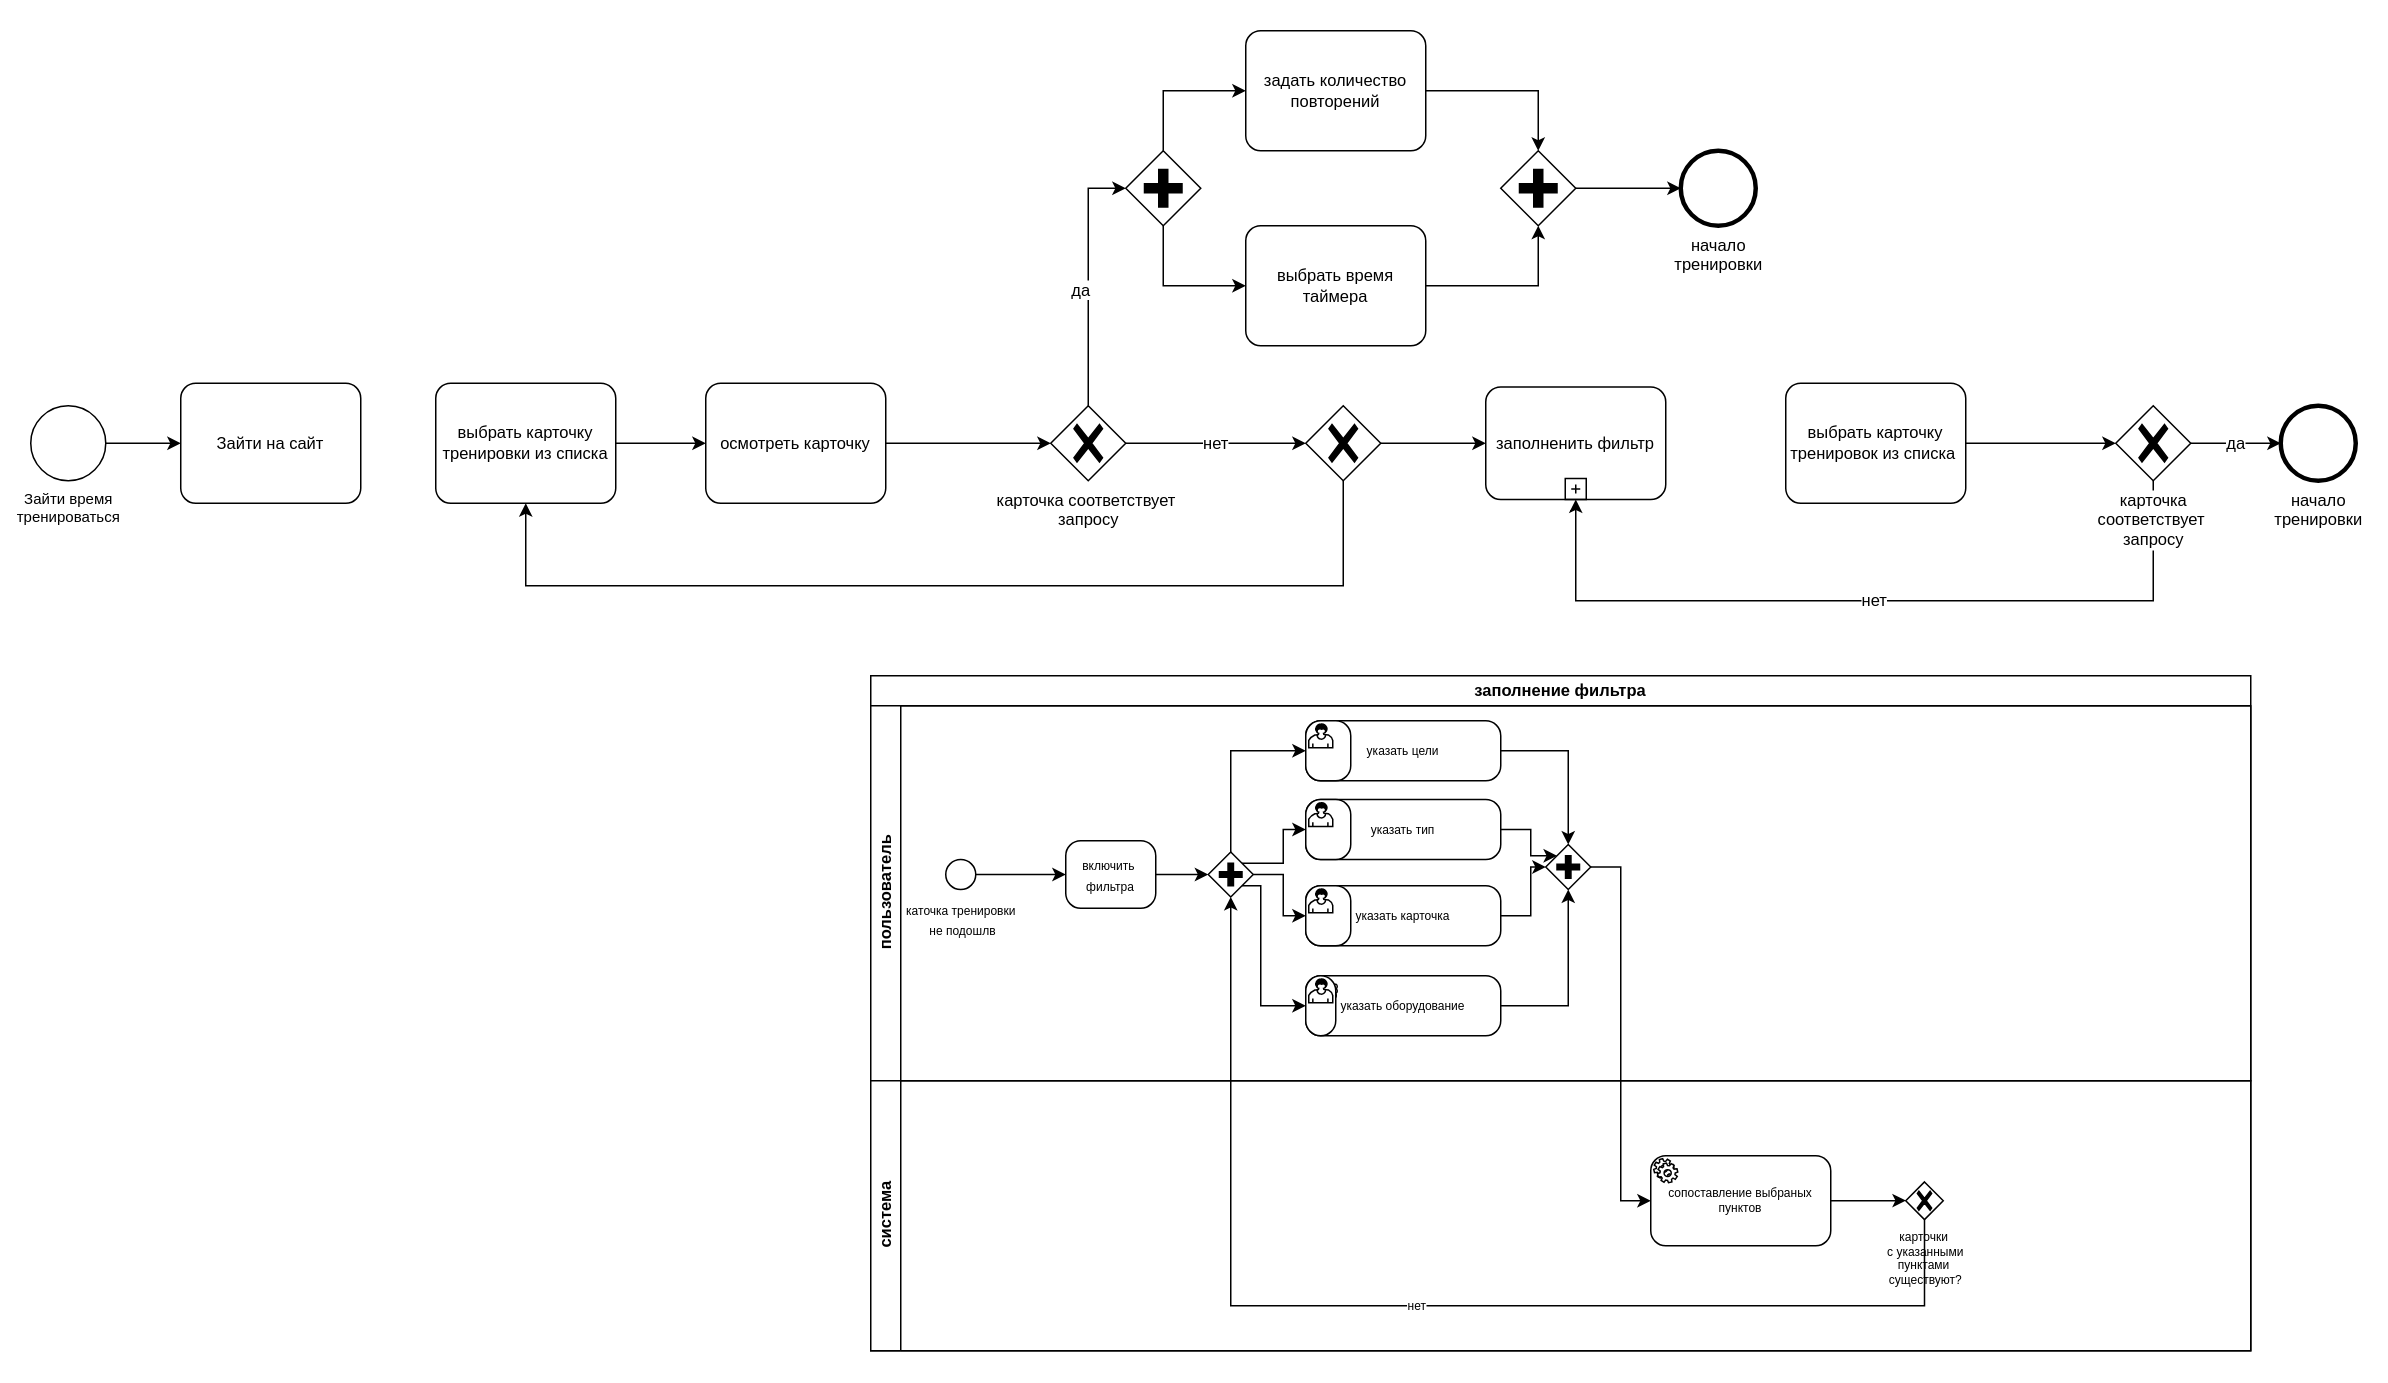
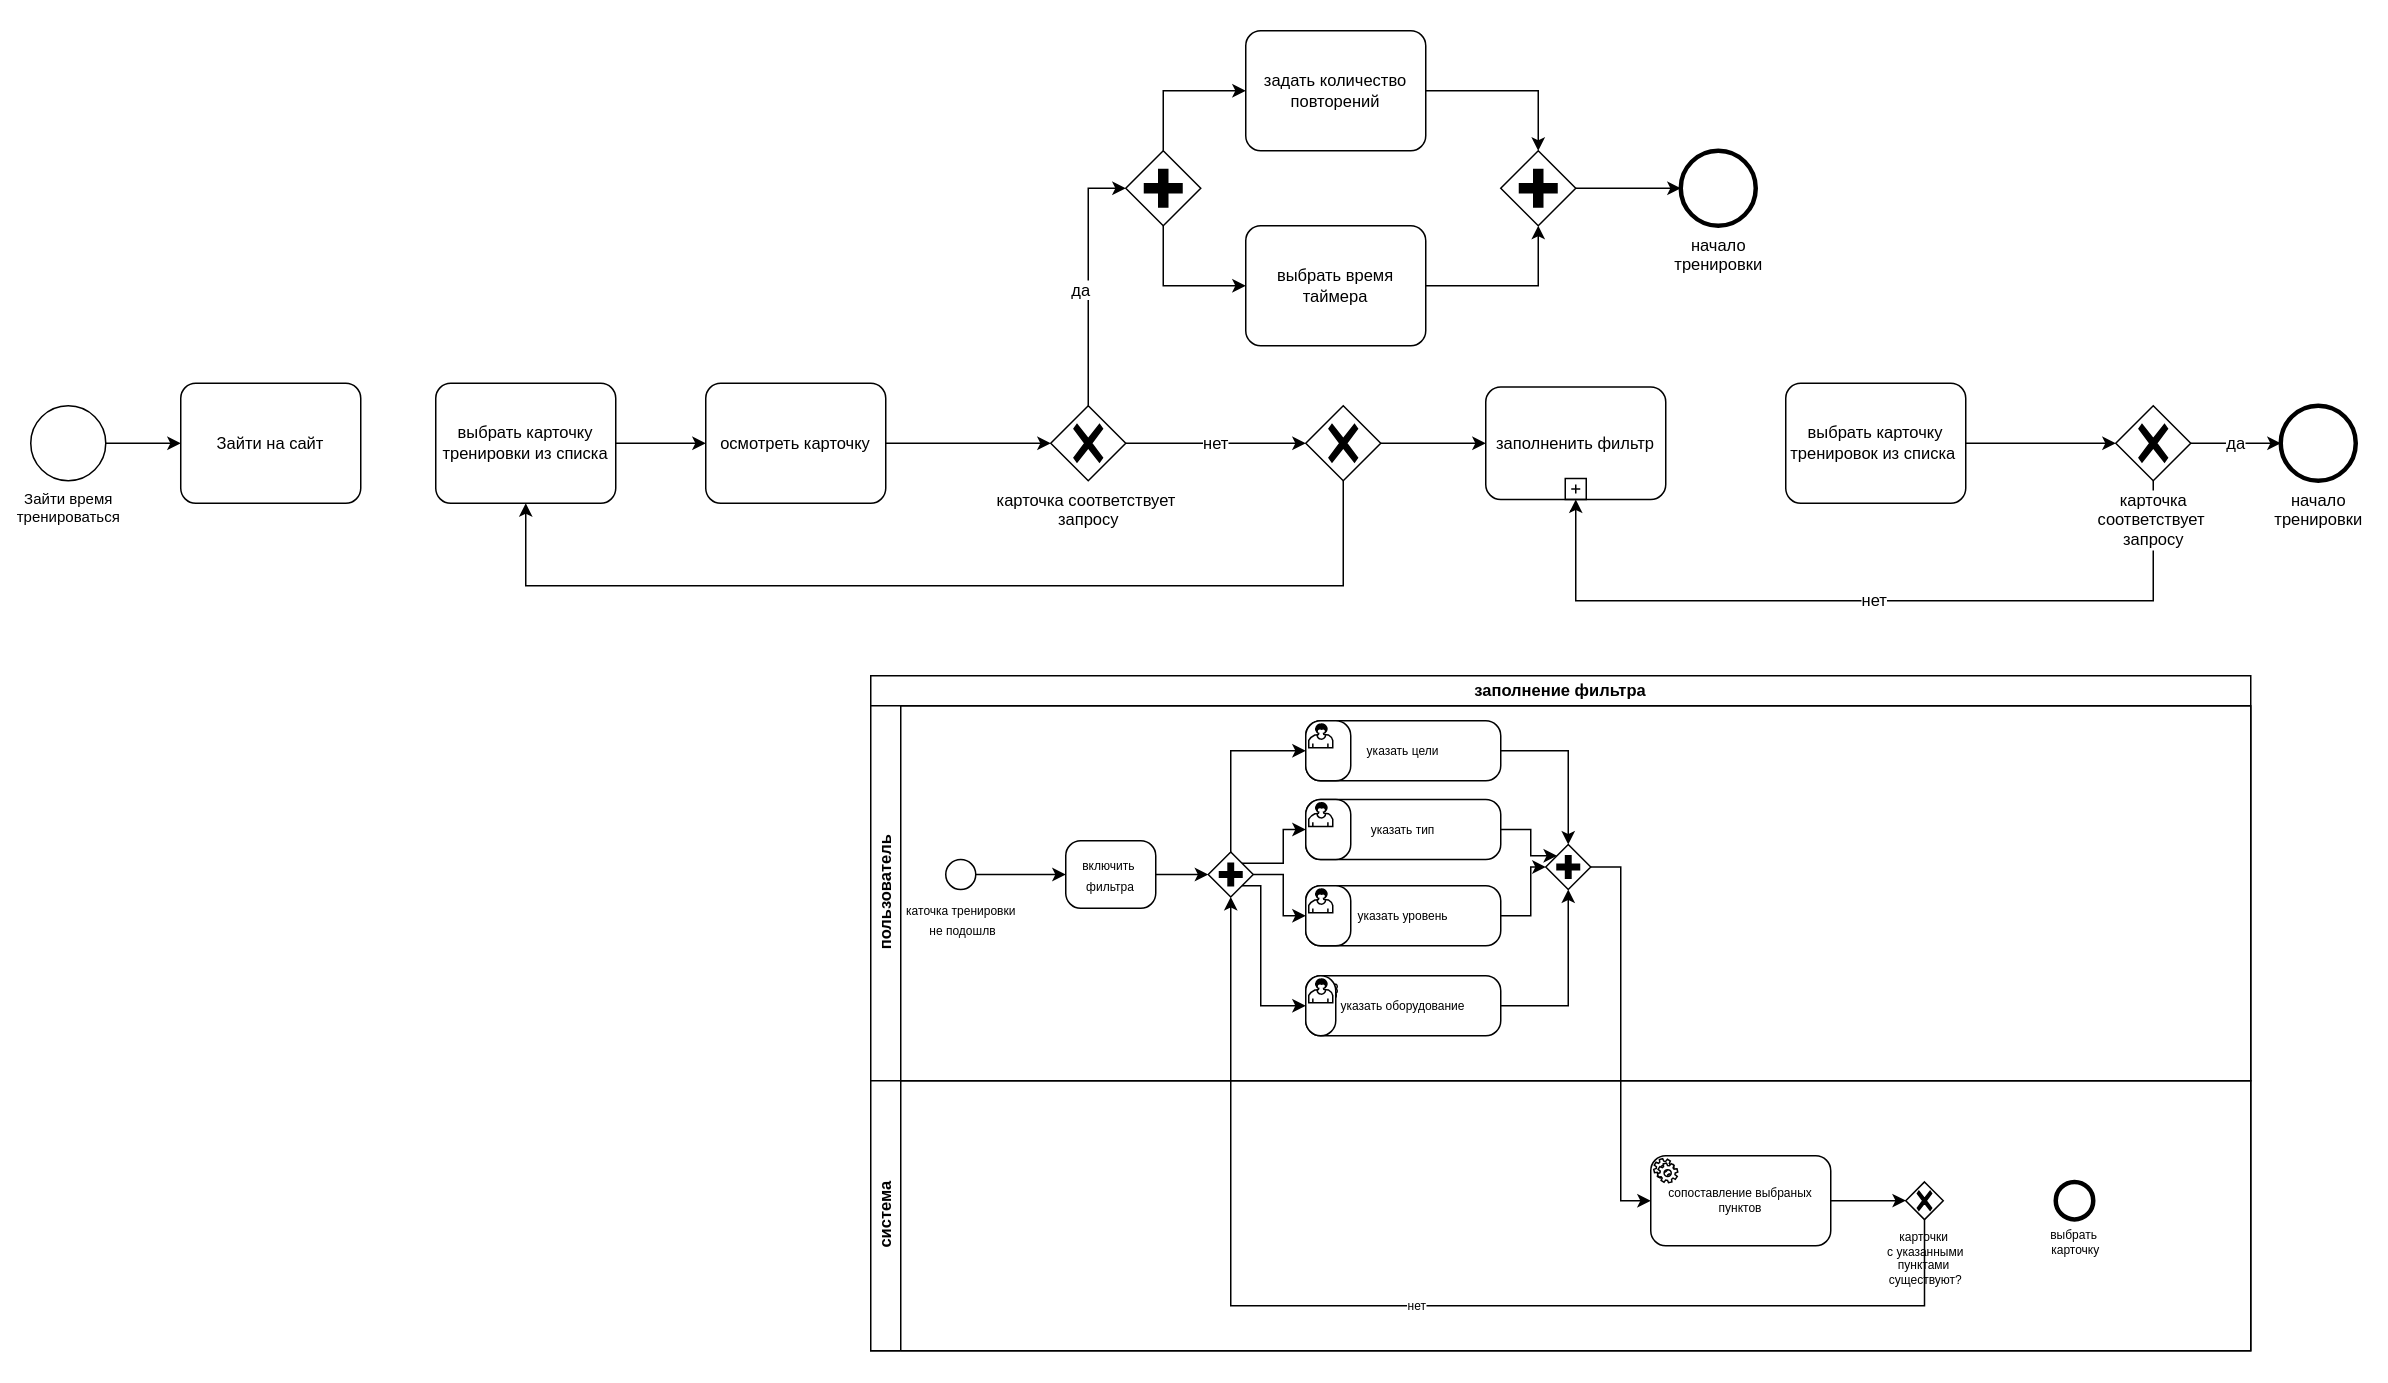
(1403, 916) -> (1403, 916)
none -> (2075, 1201)
